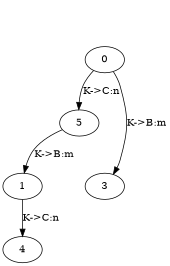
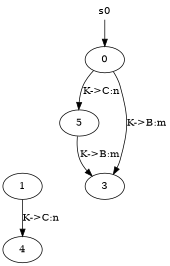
none -> (105, 11)
(40, 144) -> (78, 155)
